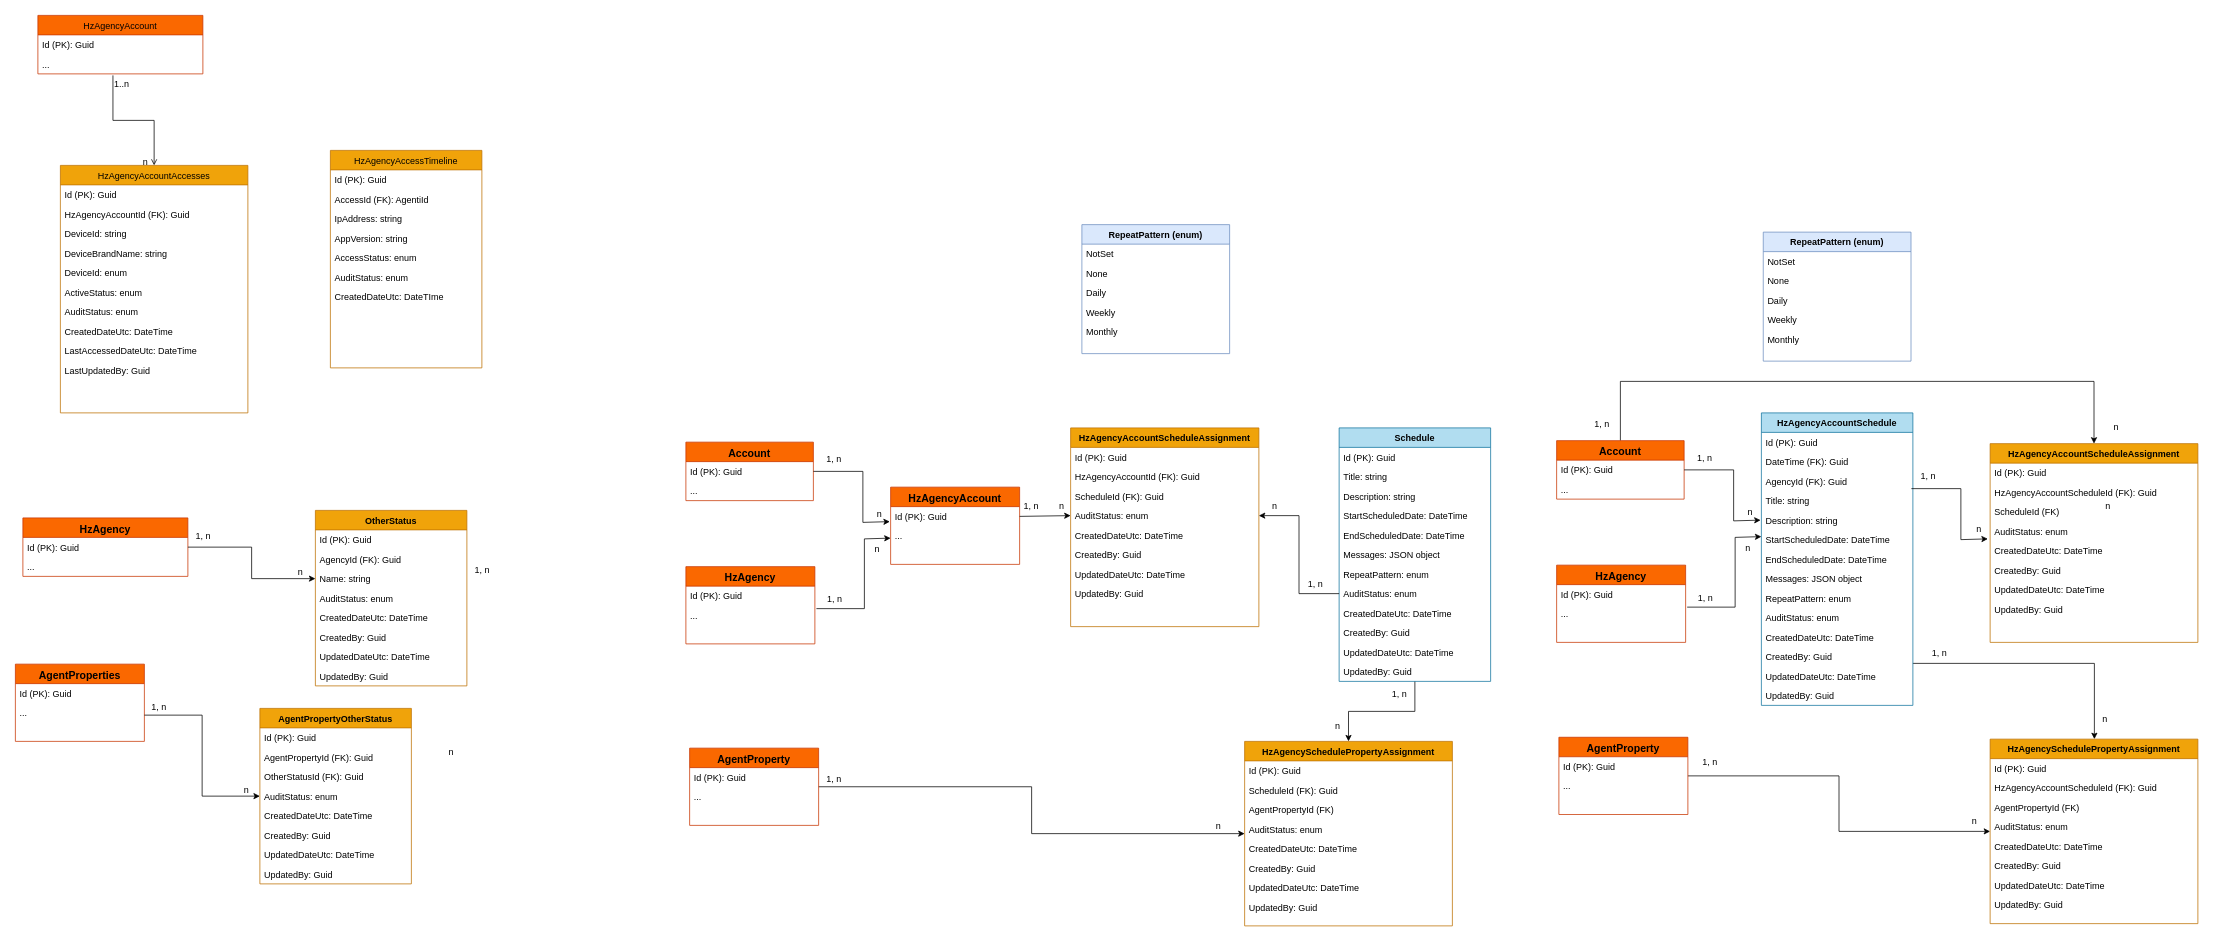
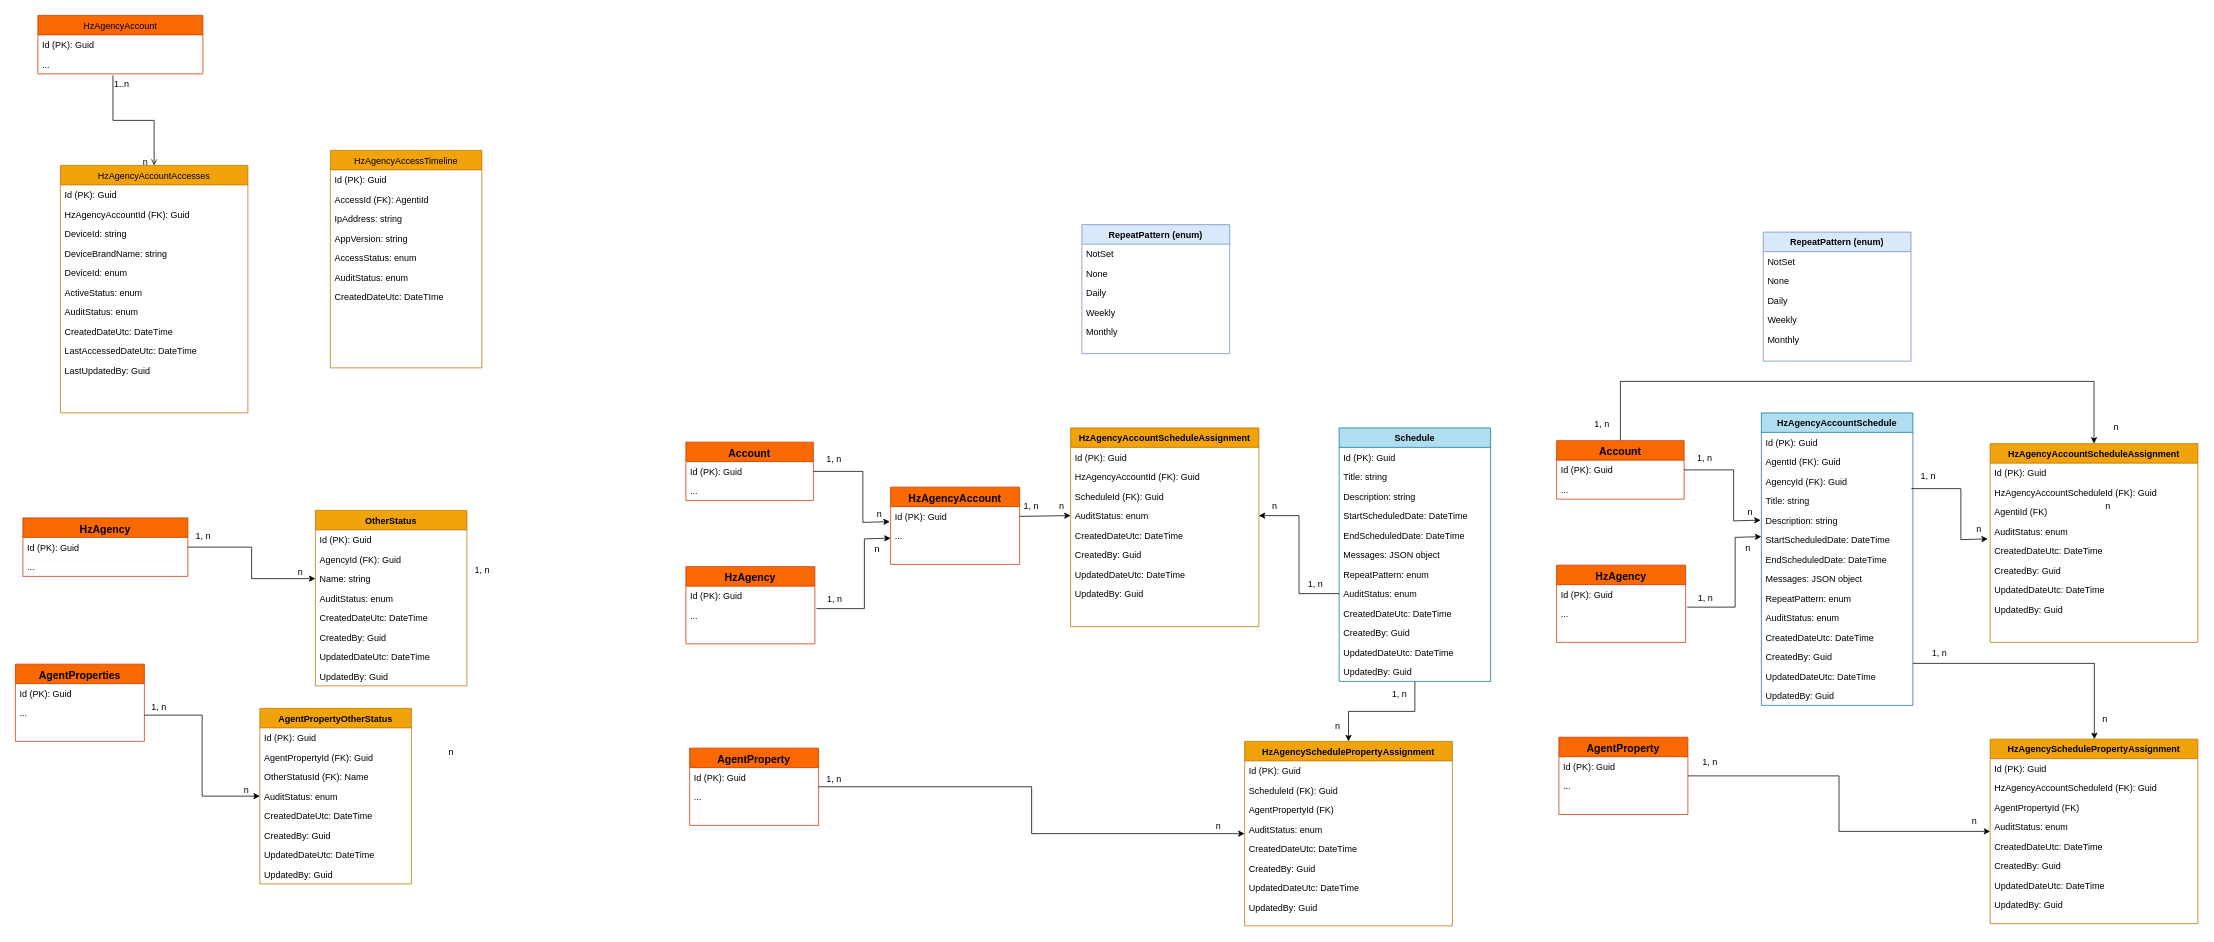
(1808, 462) -> (1806, 462)
(2030, 512) -> (2025, 512)
(320, 777) -> (321, 777)
